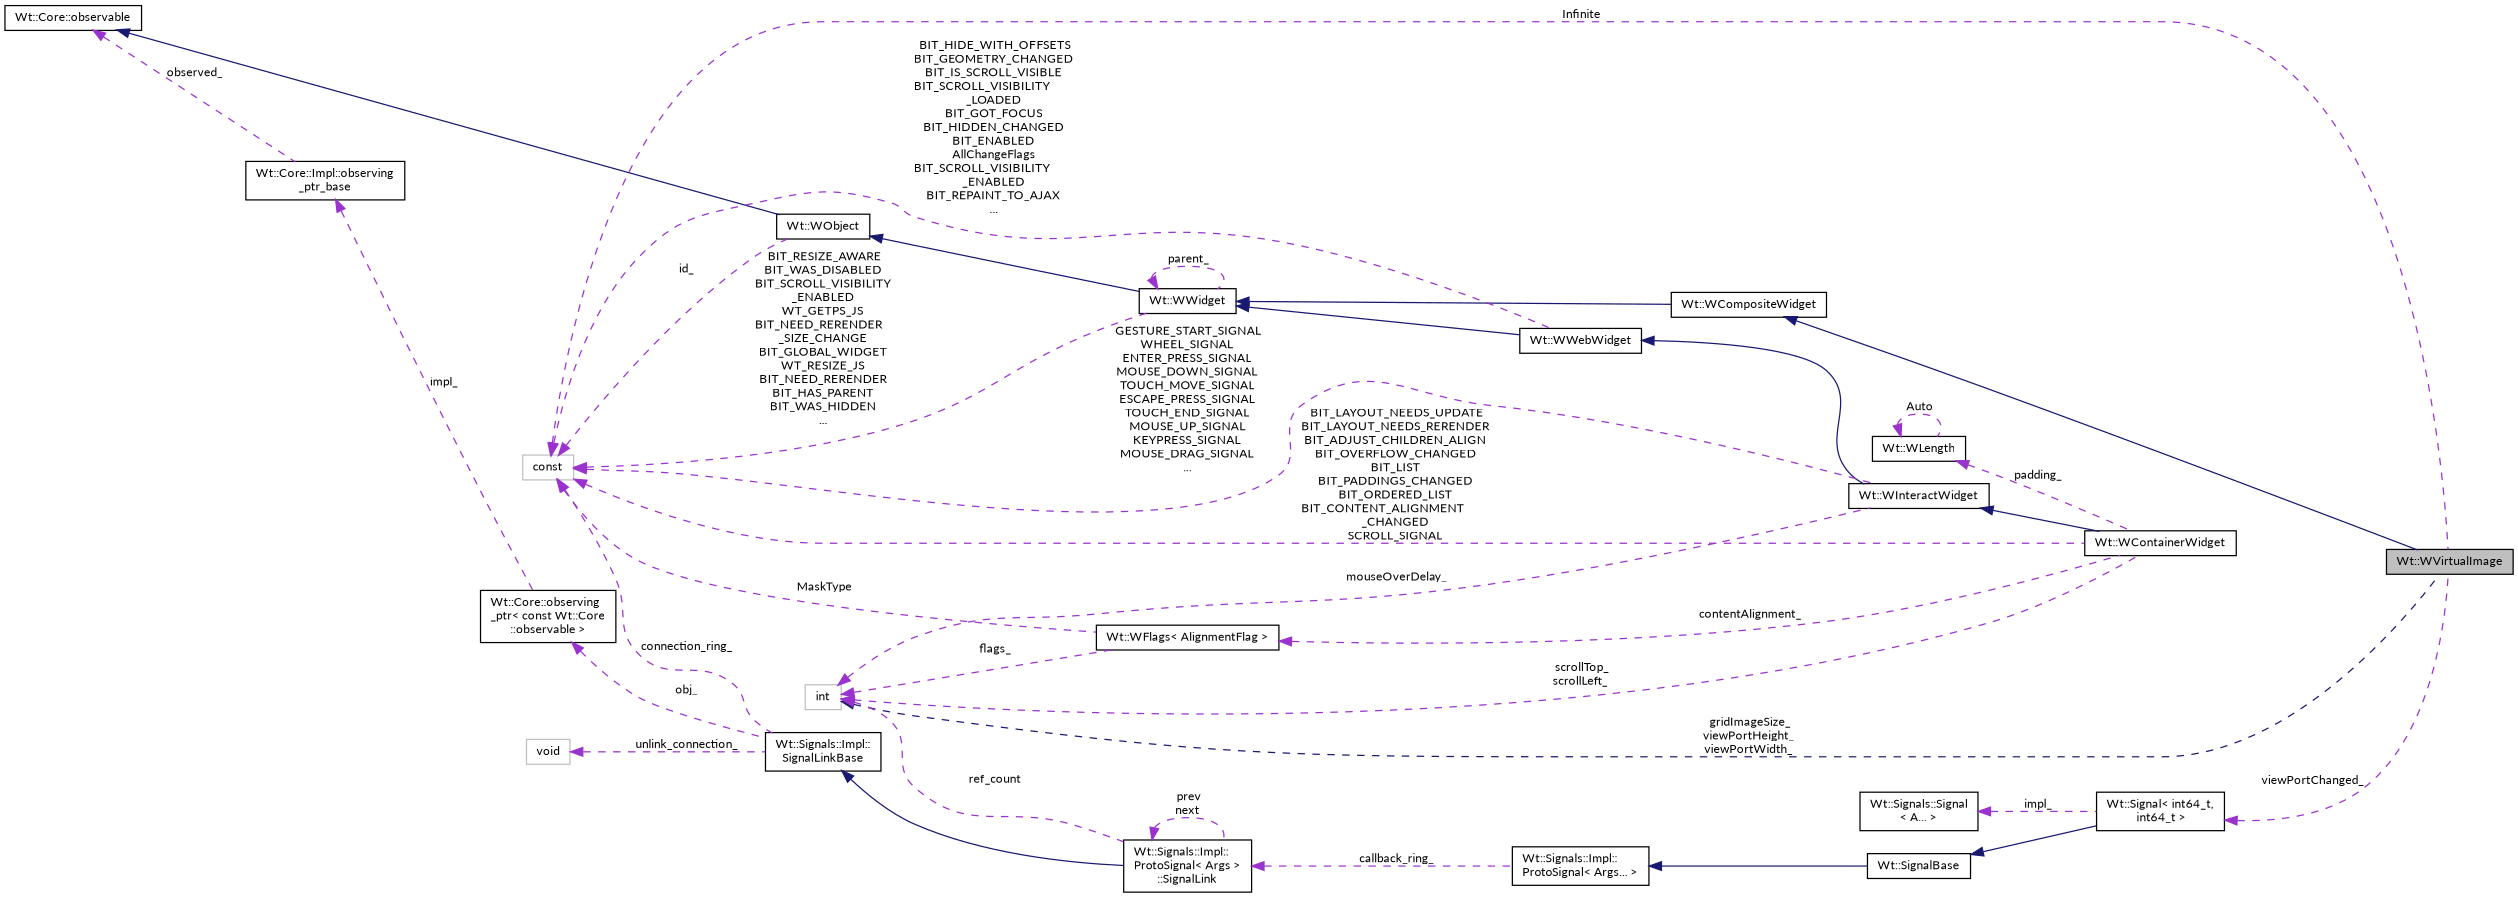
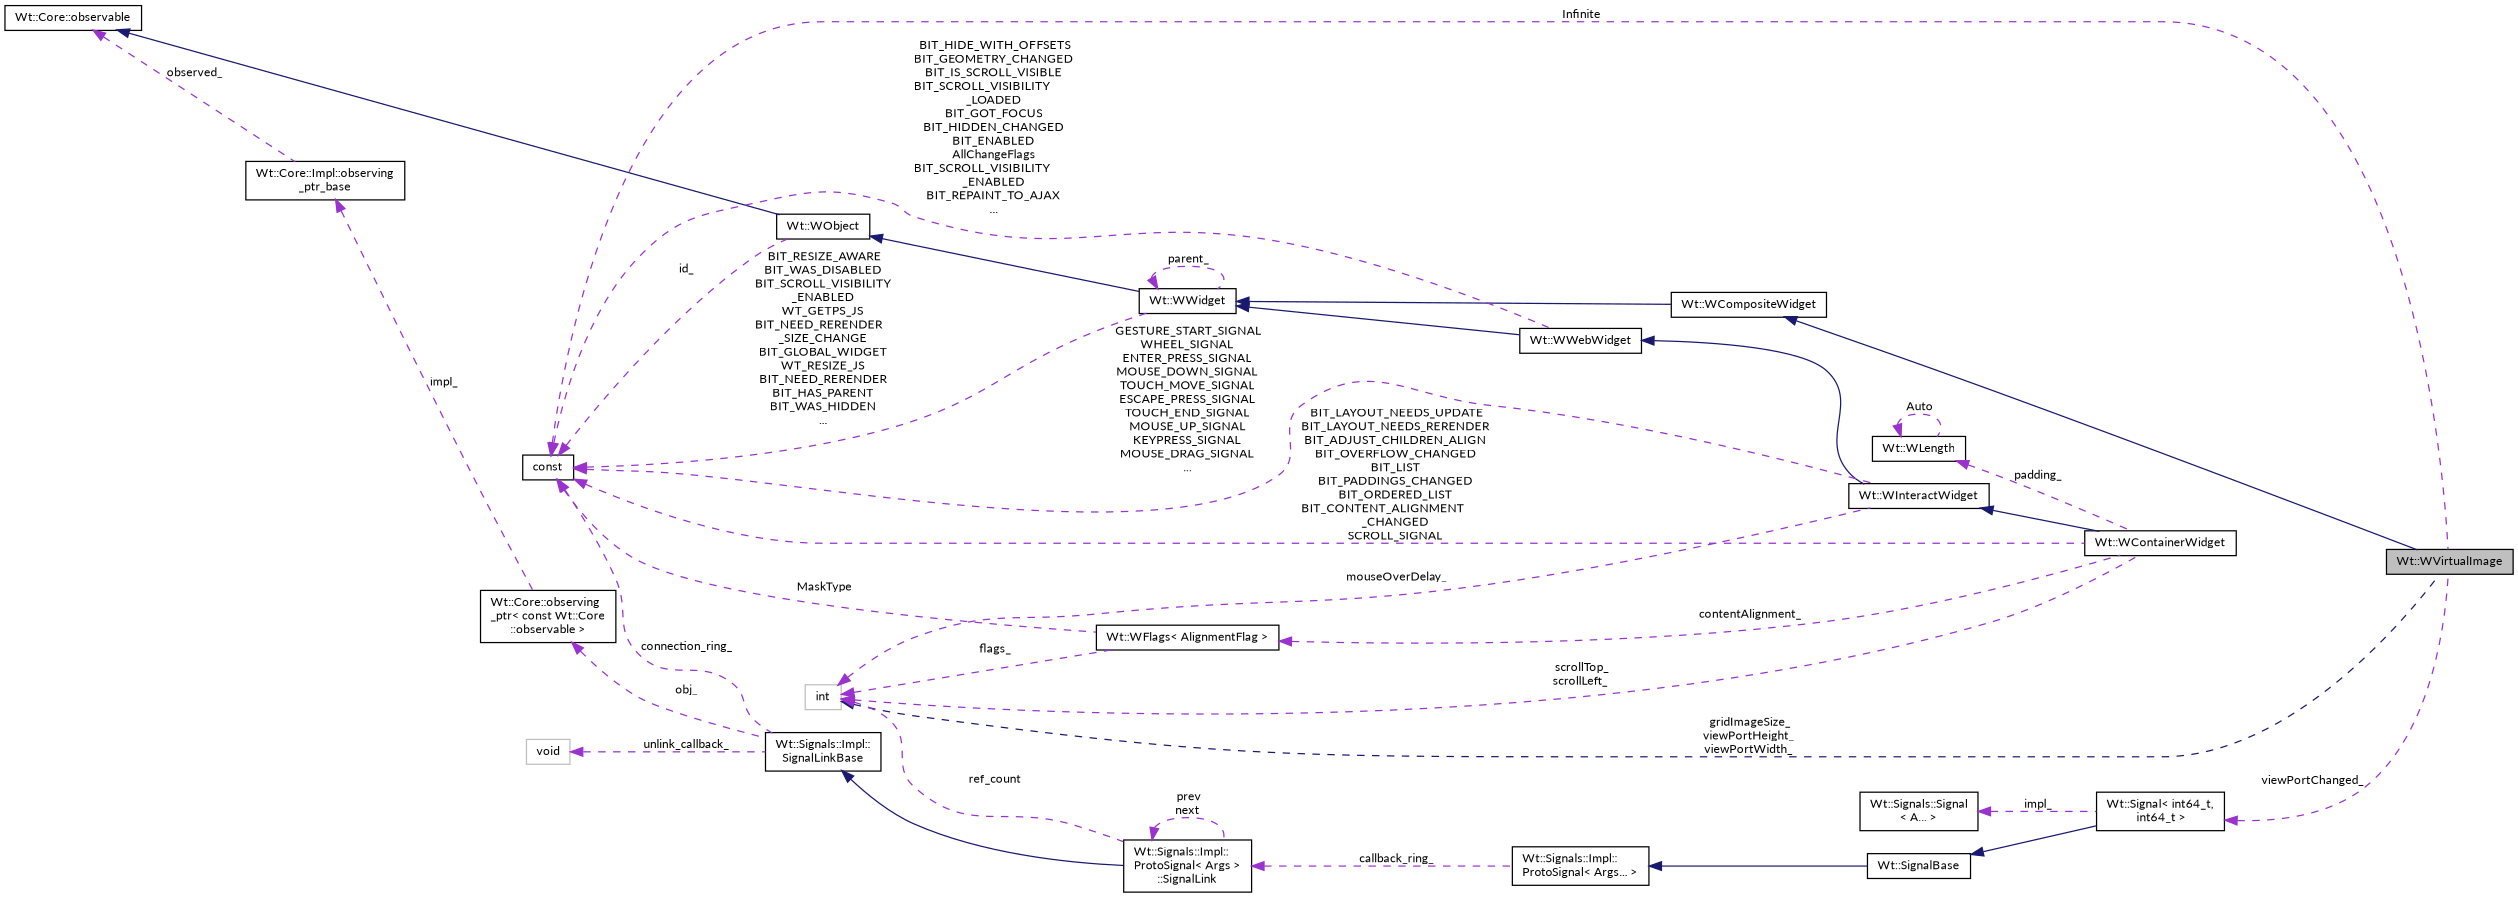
(548, 467) -> (548, 467)
(685, 745) -> (685, 745)
